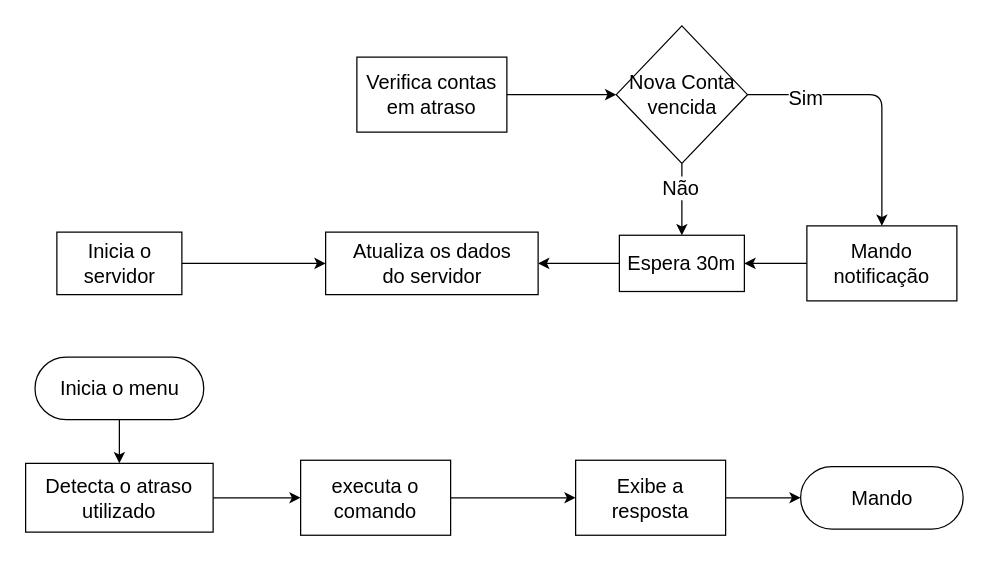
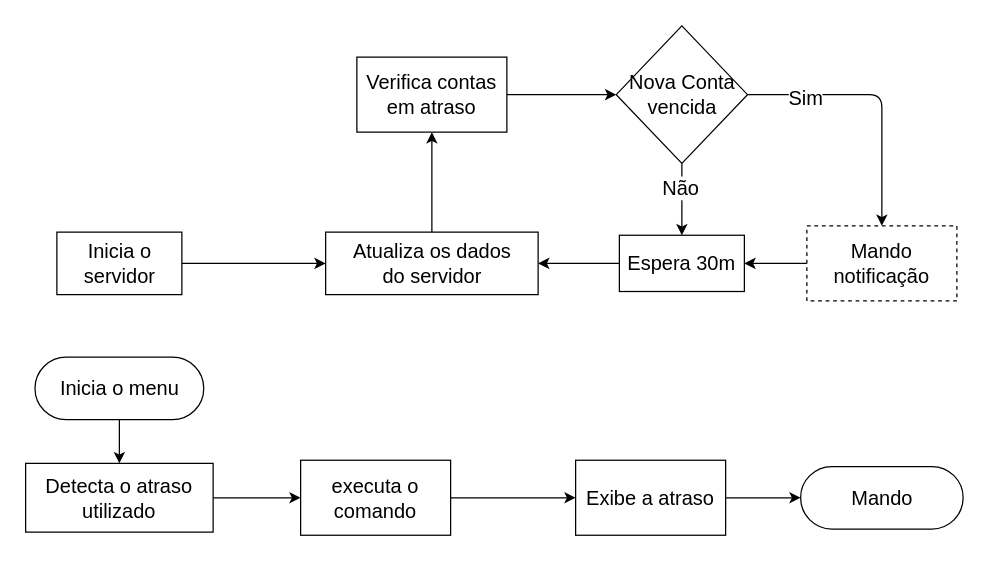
none -> (432, 186)
(882, 263) -> (882, 263)
(651, 498) -> (651, 498)
